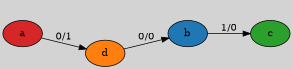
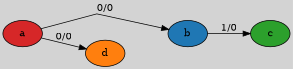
(64, 37) -> (64, 37)
(143, 44) -> (101, 15)
